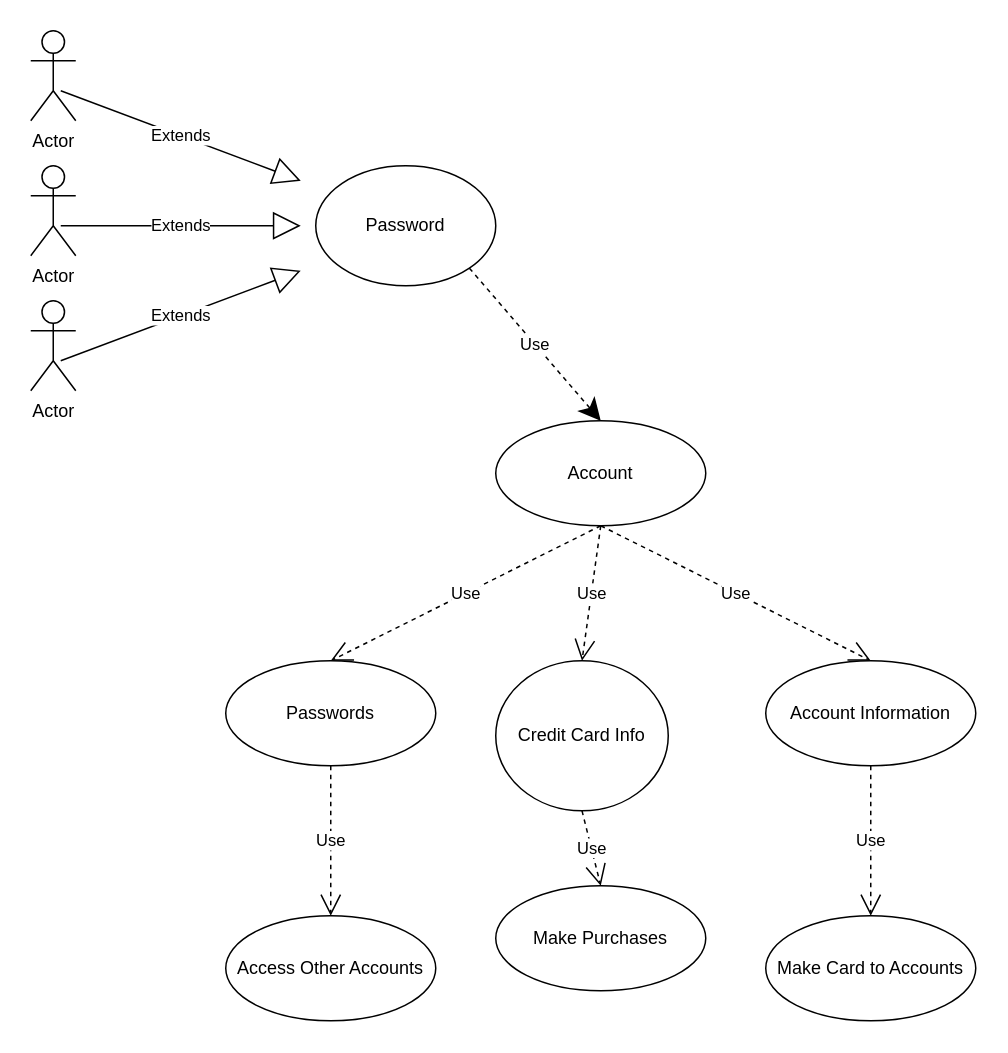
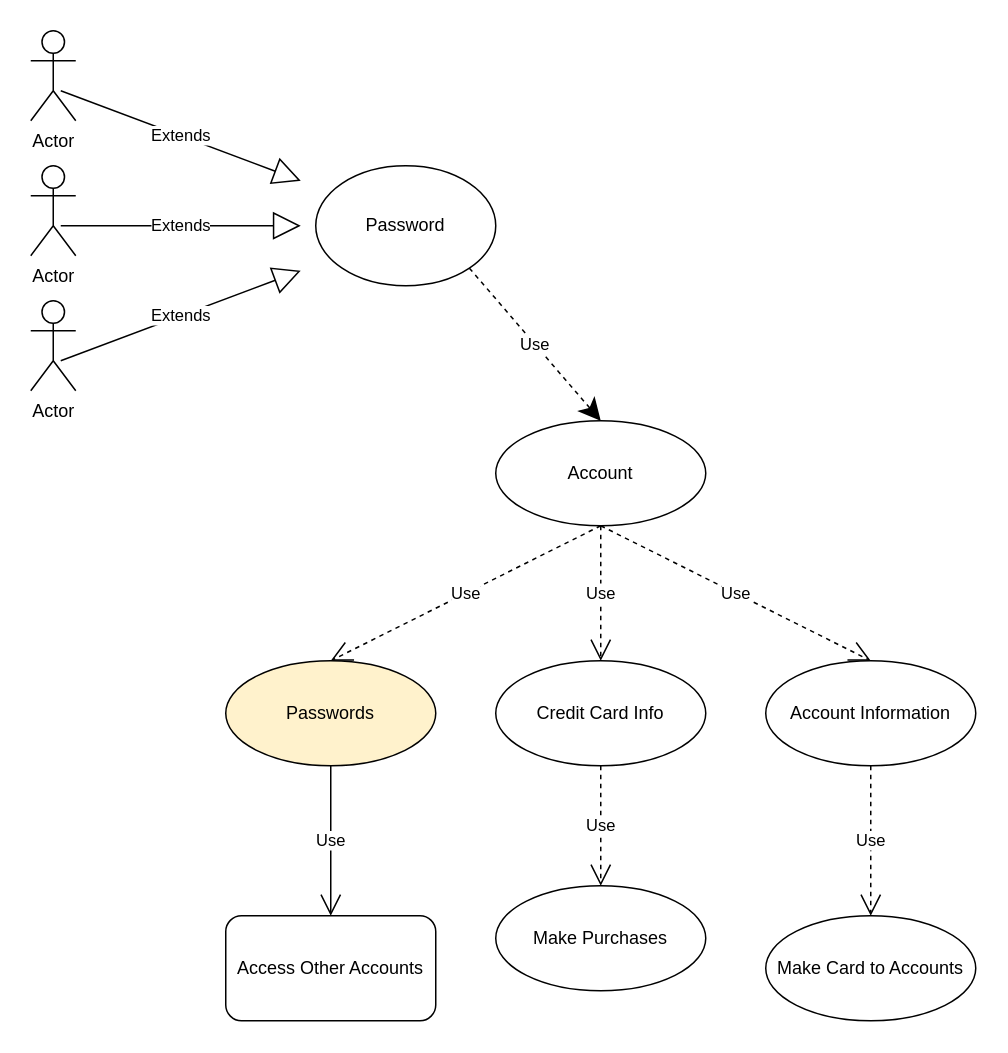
(331, 713) -> (331, 713)
(582, 736) -> (601, 713)
(331, 799) -> (331, 799)
(331, 968) -> (331, 968)
